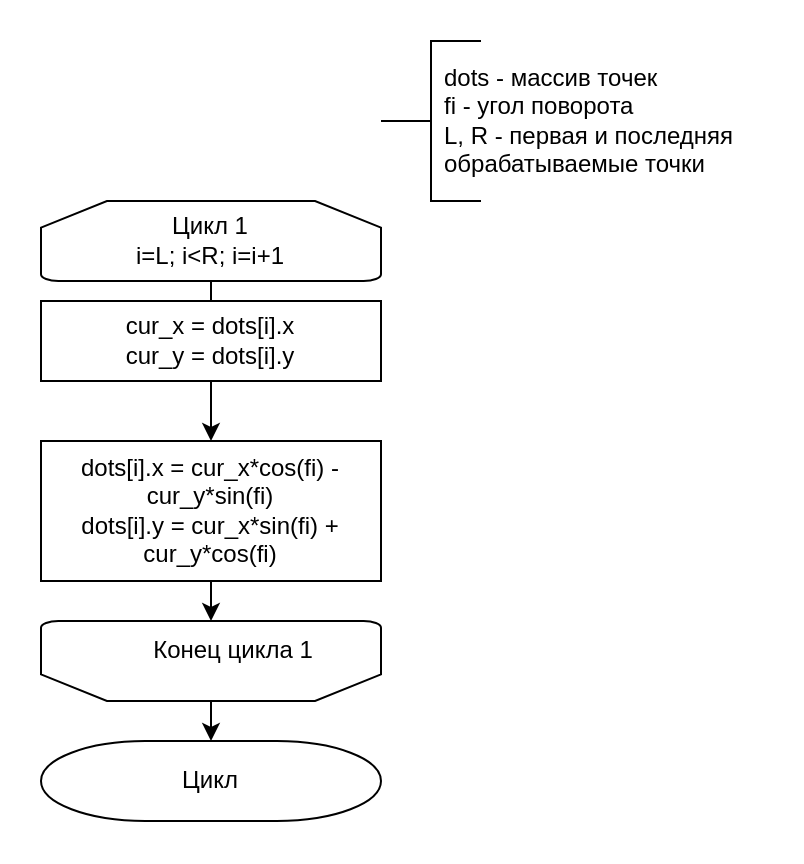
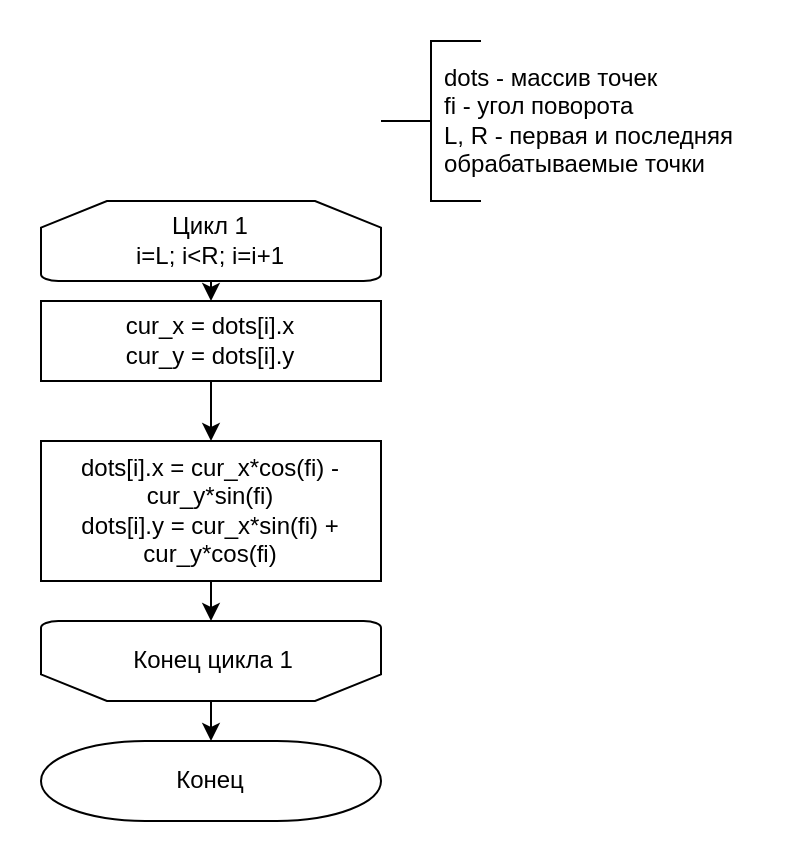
(211, 291) -> (211, 286)
(233, 651) -> (213, 661)
(211, 781) -> (211, 781)
